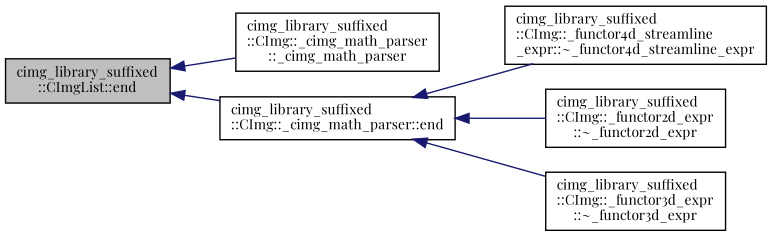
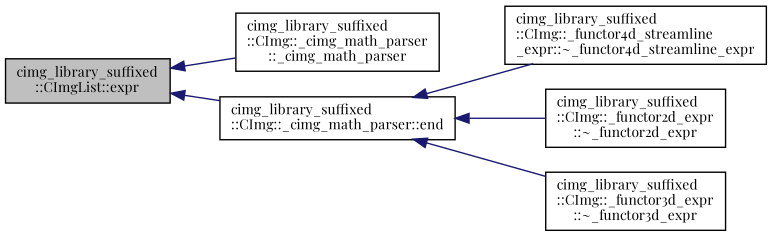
(88, 81) -> (88, 81)
